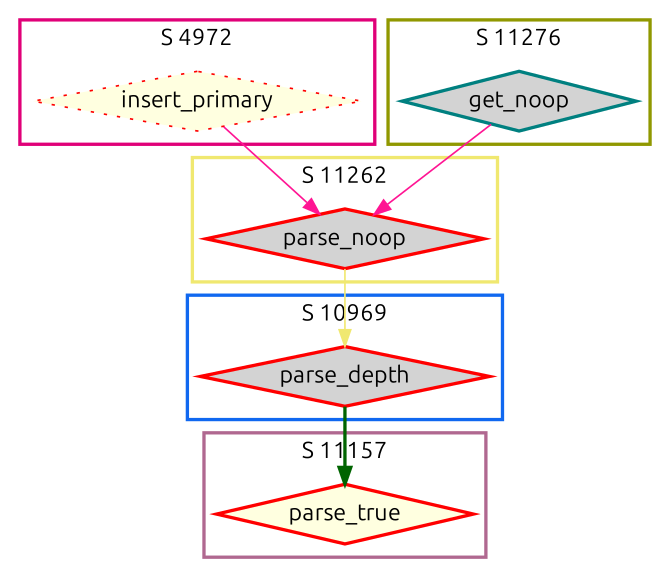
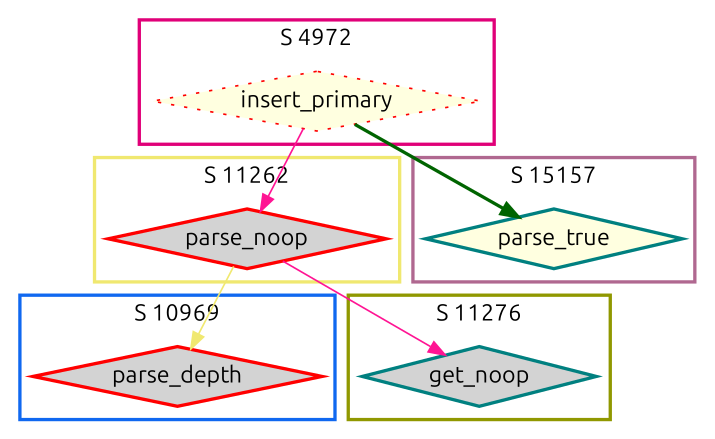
(434, 168) -> (360, 306)
(345, 443) -> (433, 169)
(345, 452) -> (554, 177)
(345, 514) -> (554, 239)
